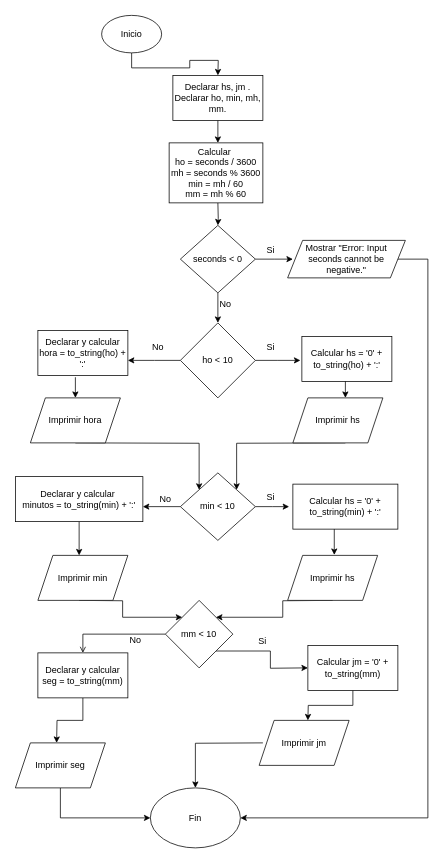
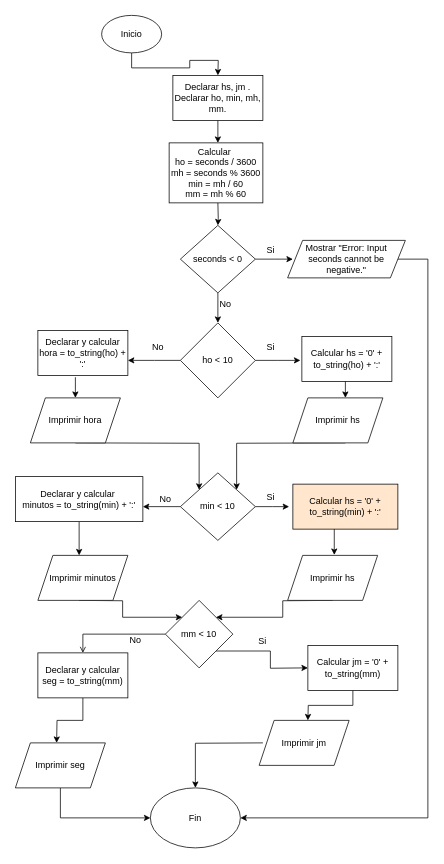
(345, 507) -> (345, 507)
(83, 578) -> (83, 578)
